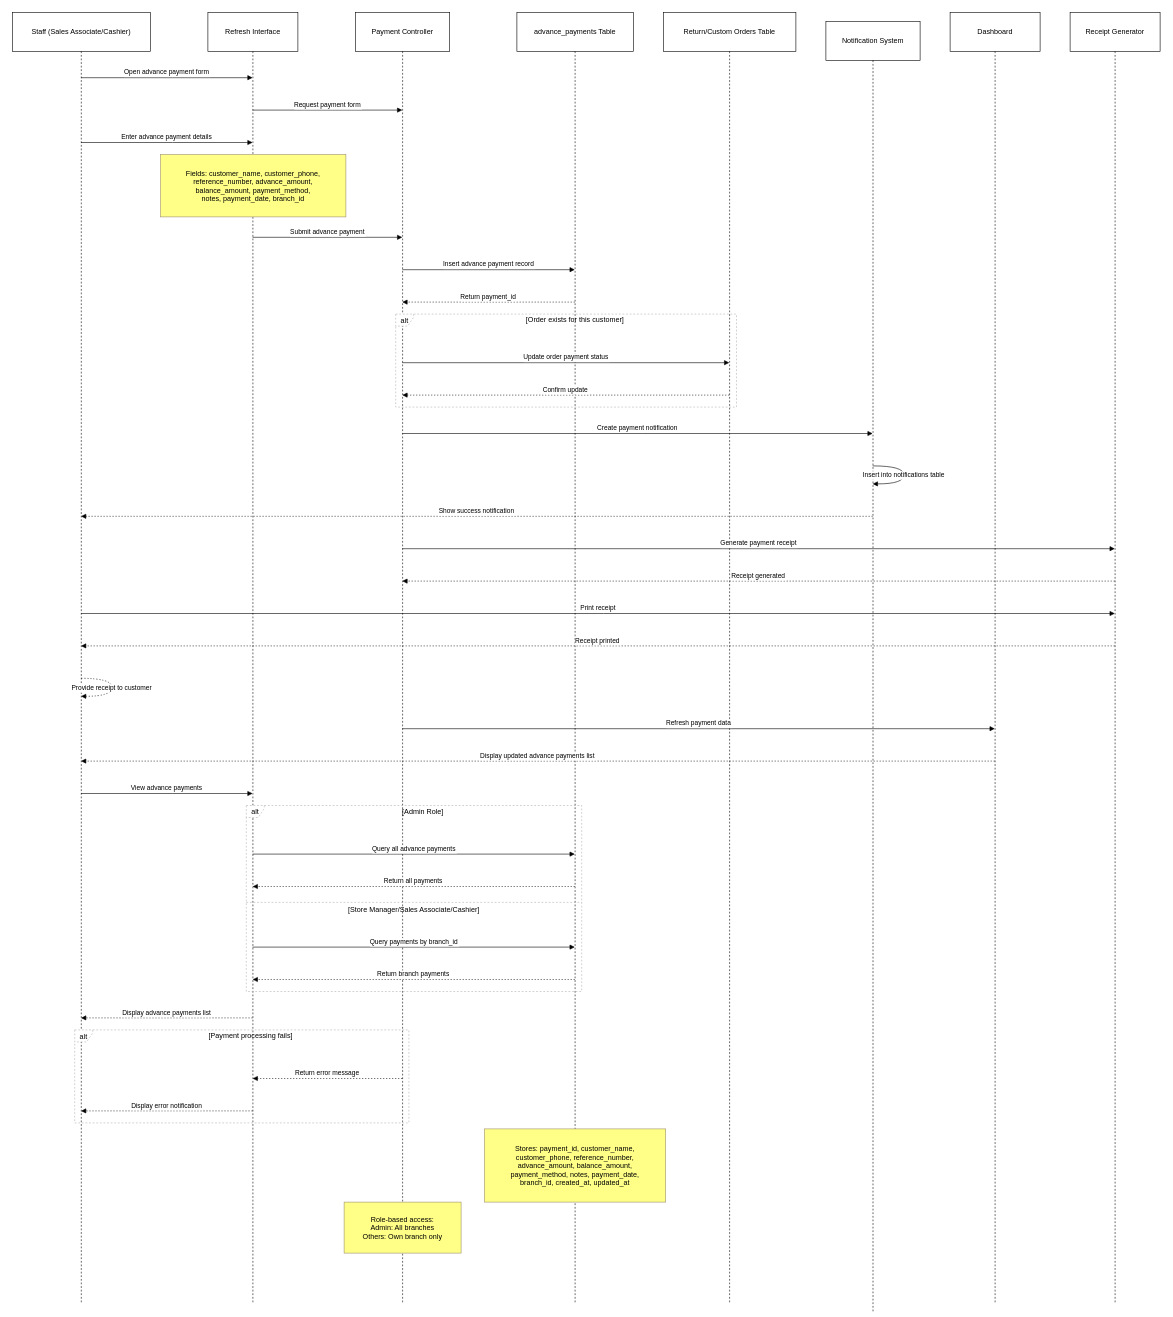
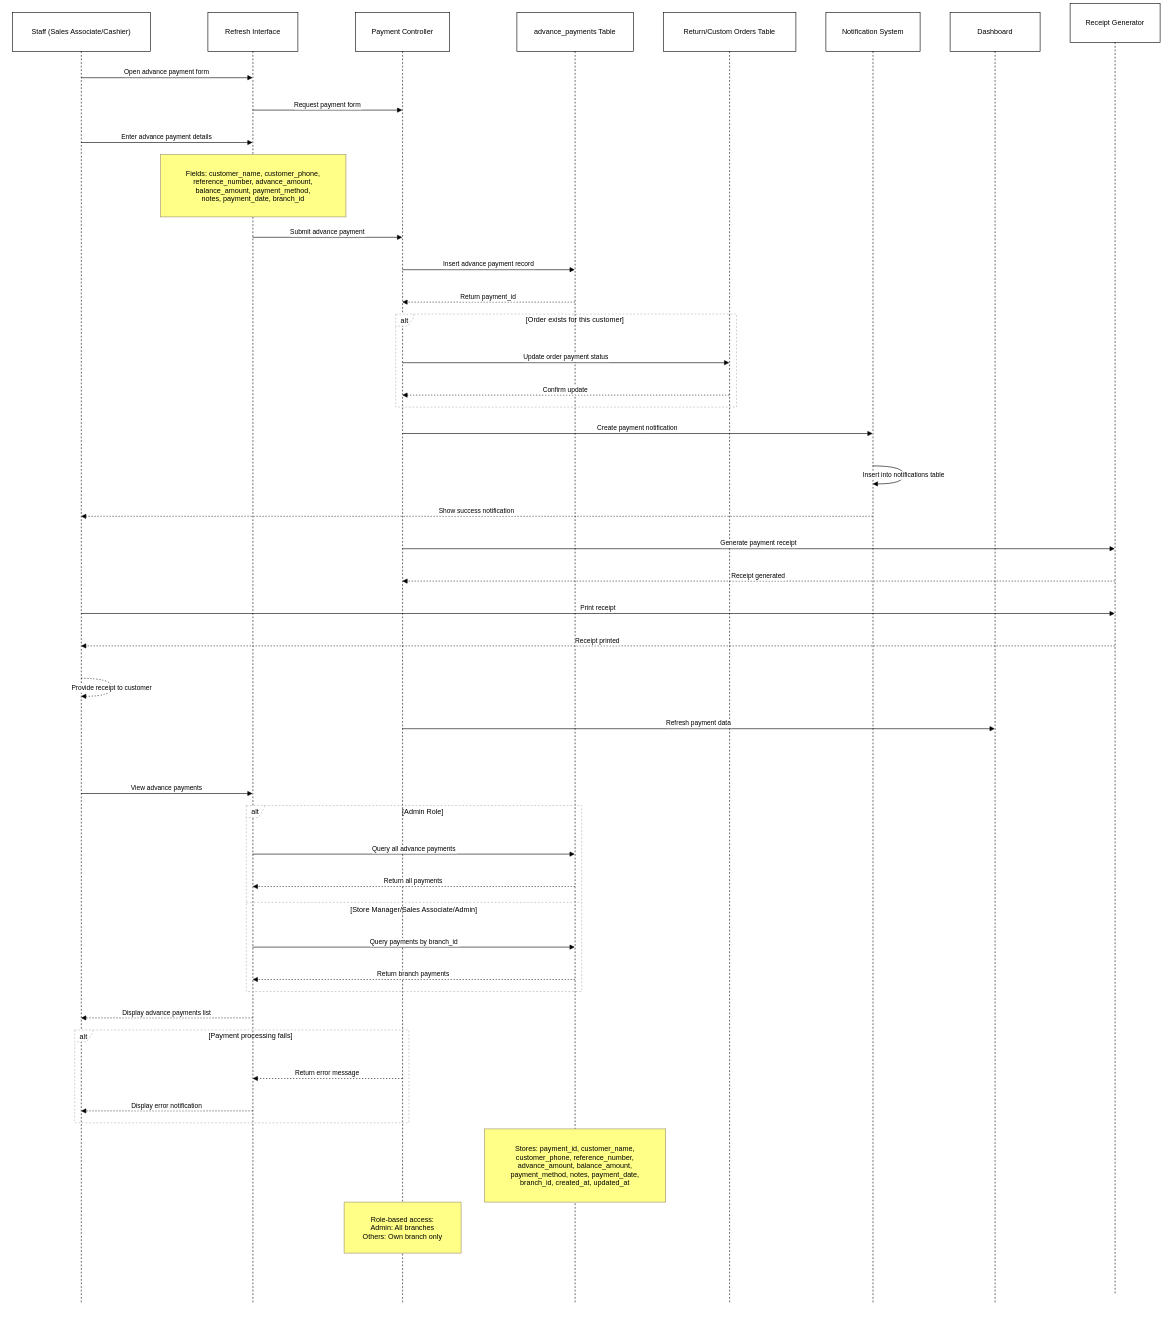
(1115, 658) -> (1115, 649)
(873, 667) -> (873, 658)
(497, 761) -> none
(414, 910) -> (414, 910)
